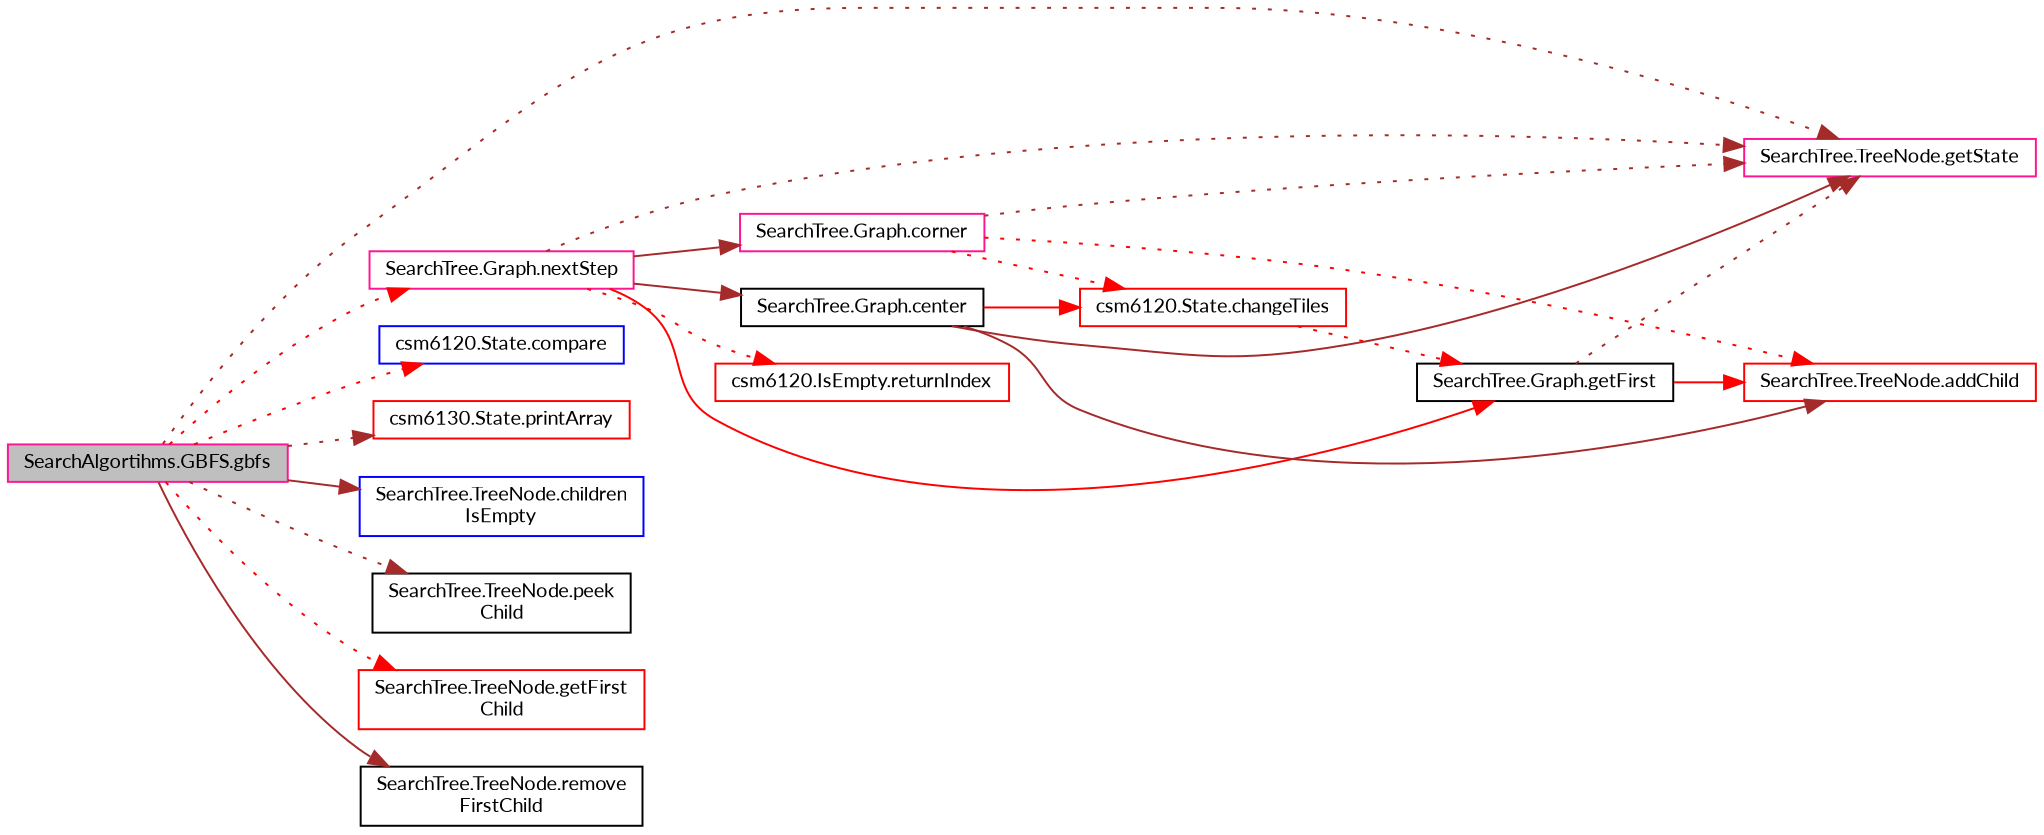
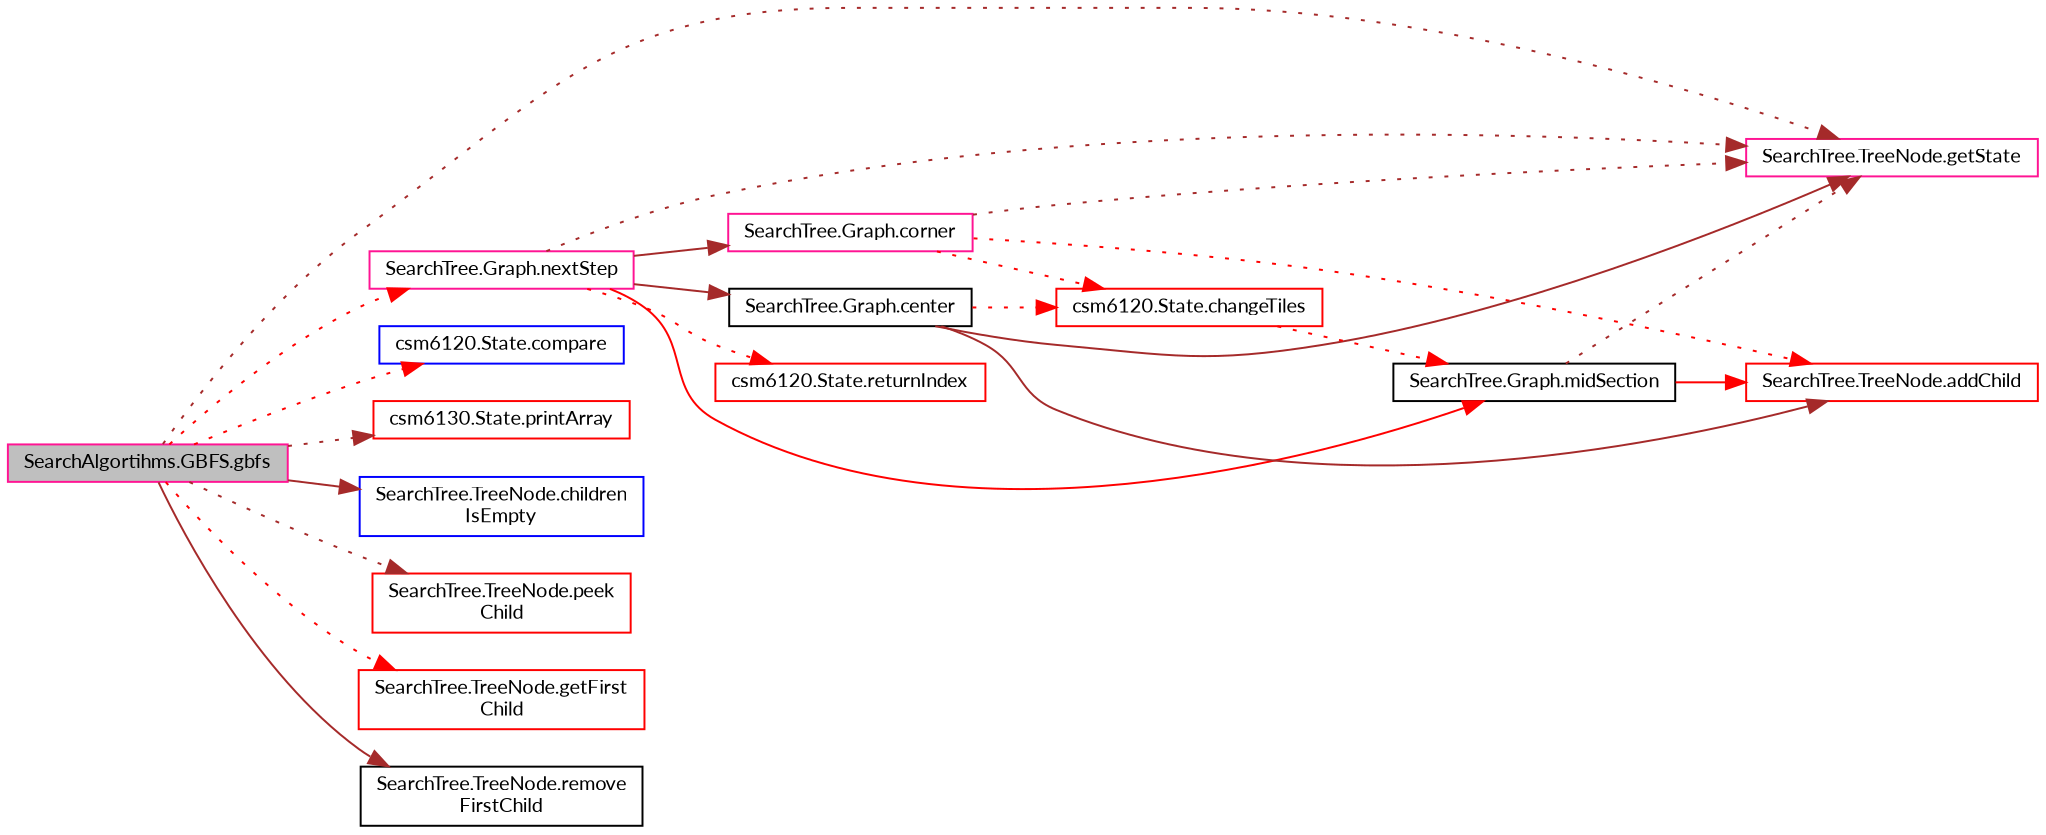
(1022, 307) -> (1004, 307)
(862, 382) -> (850, 382)
(1545, 382) -> (1534, 382)
(502, 603) -> (502, 603)
